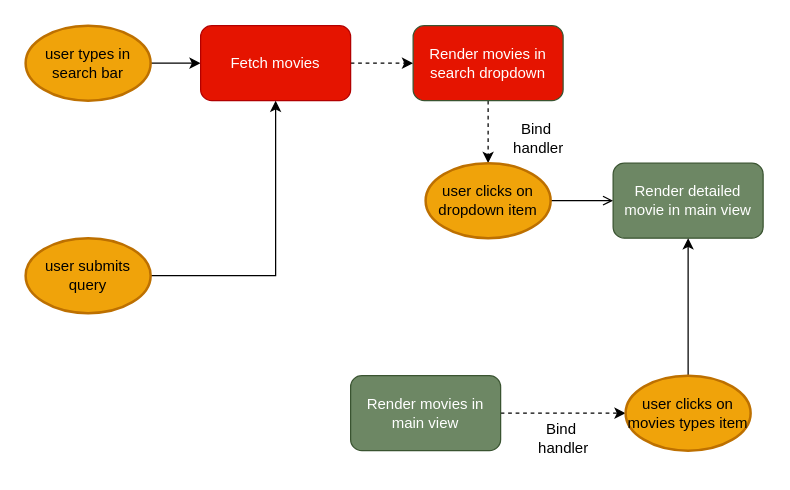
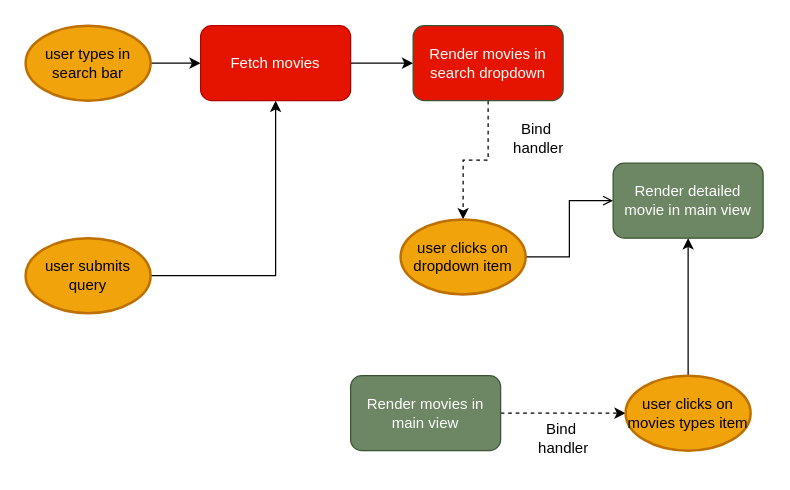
(378, 63) -> (378, 63)
(488, 201) -> (463, 257)
